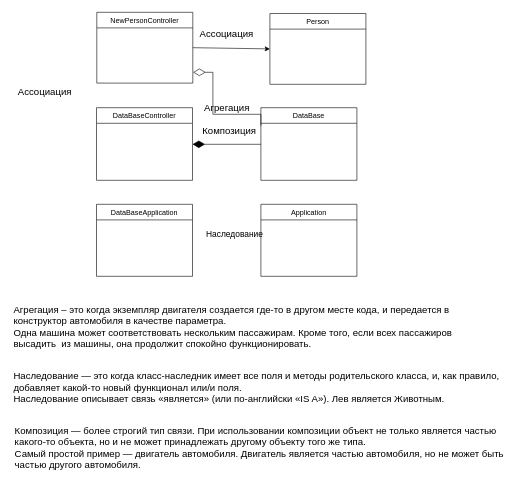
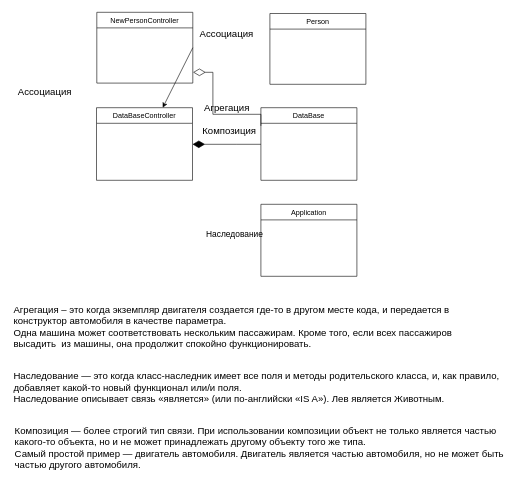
(249, 49) -> (183, 67)
(144, 240) -> none
